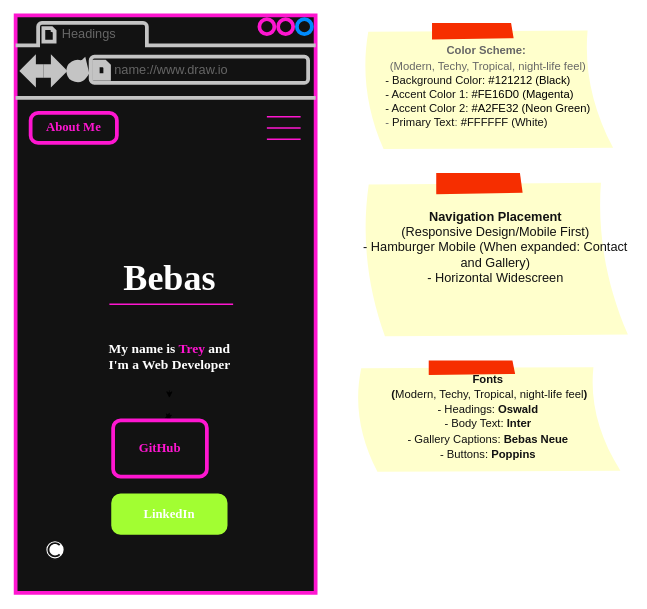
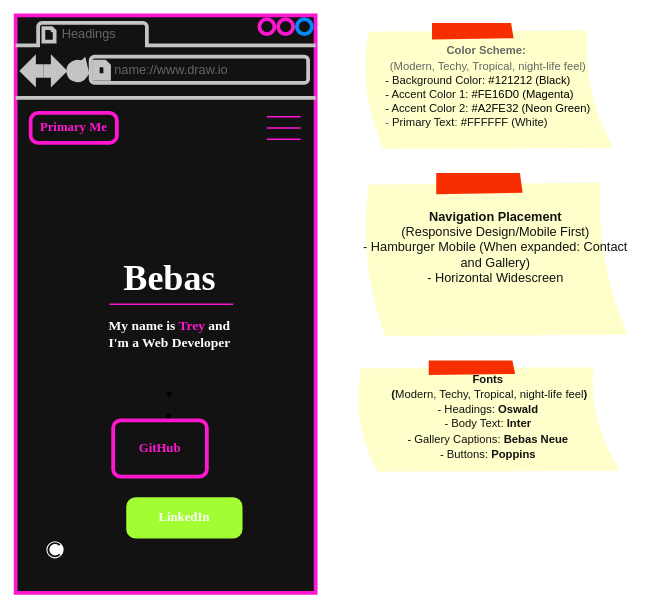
(74, 128) -> (74, 128)
(169, 357) -> (169, 334)
(169, 514) -> (184, 518)
